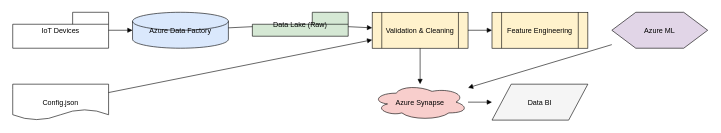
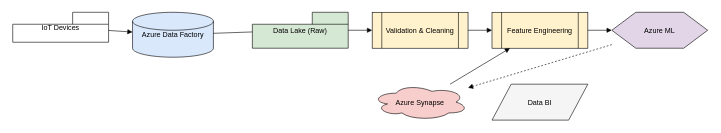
(300, 24) -> (300, 30)
(60, 30) -> (60, 27)
(180, 30) -> (173, 35)
none -> (605, 30)
(542, 66) -> (542, 66)
(217, 71) -> none
(420, 78) -> none
(60, 102) -> none
(485, 102) -> (479, 67)
